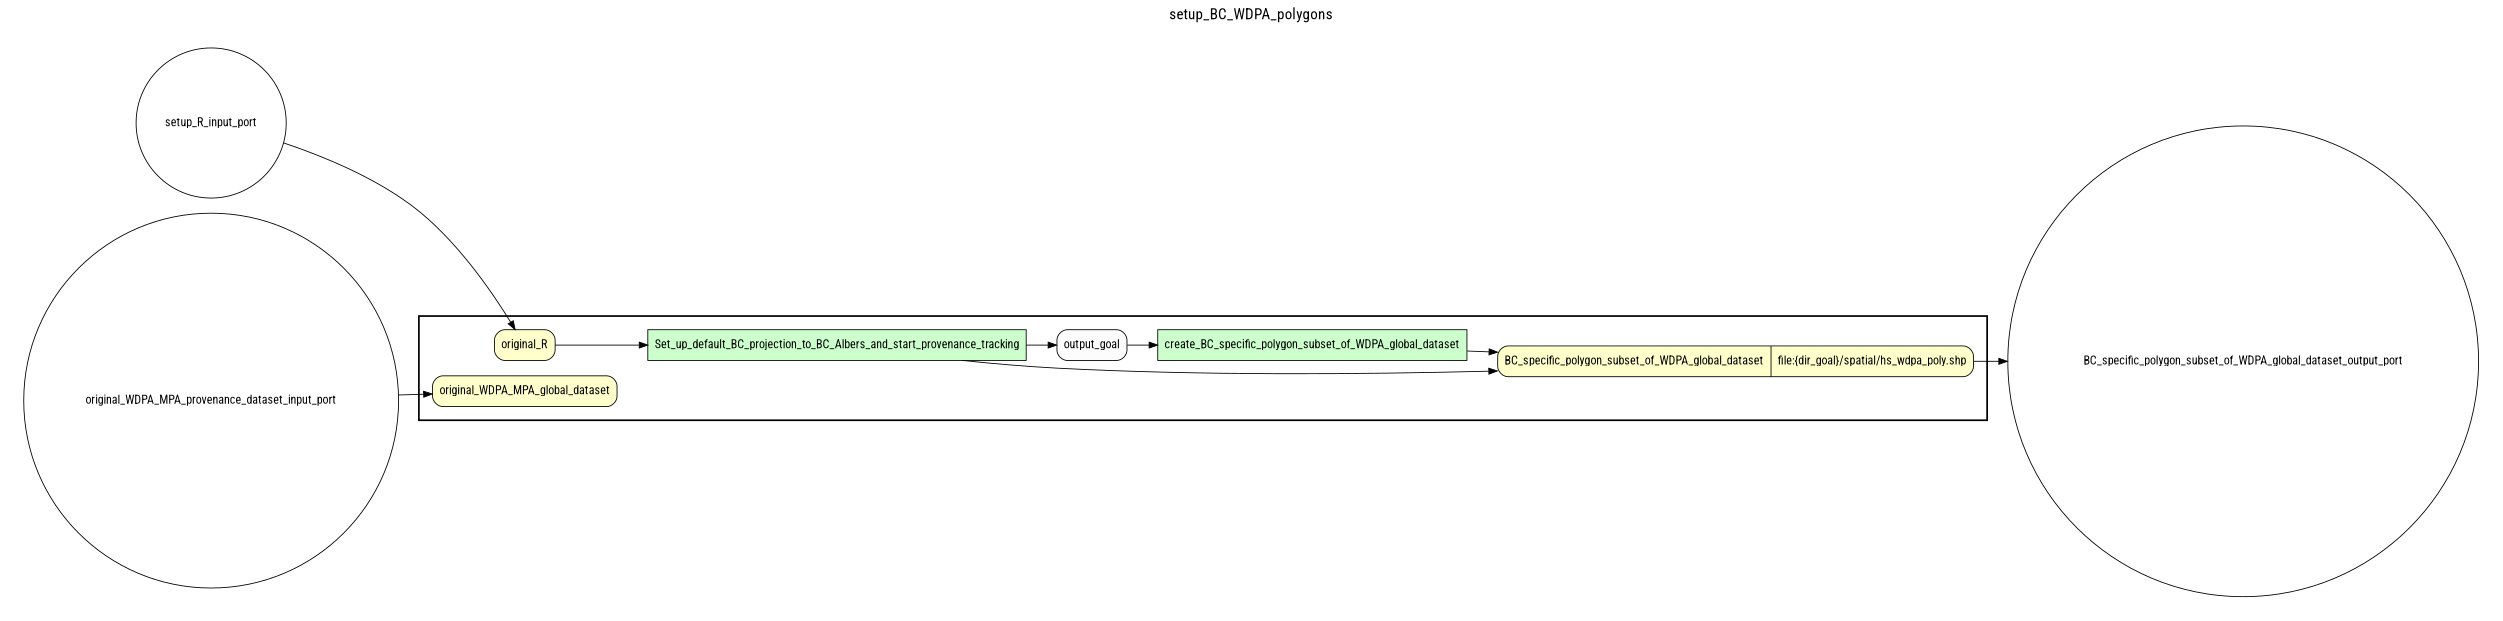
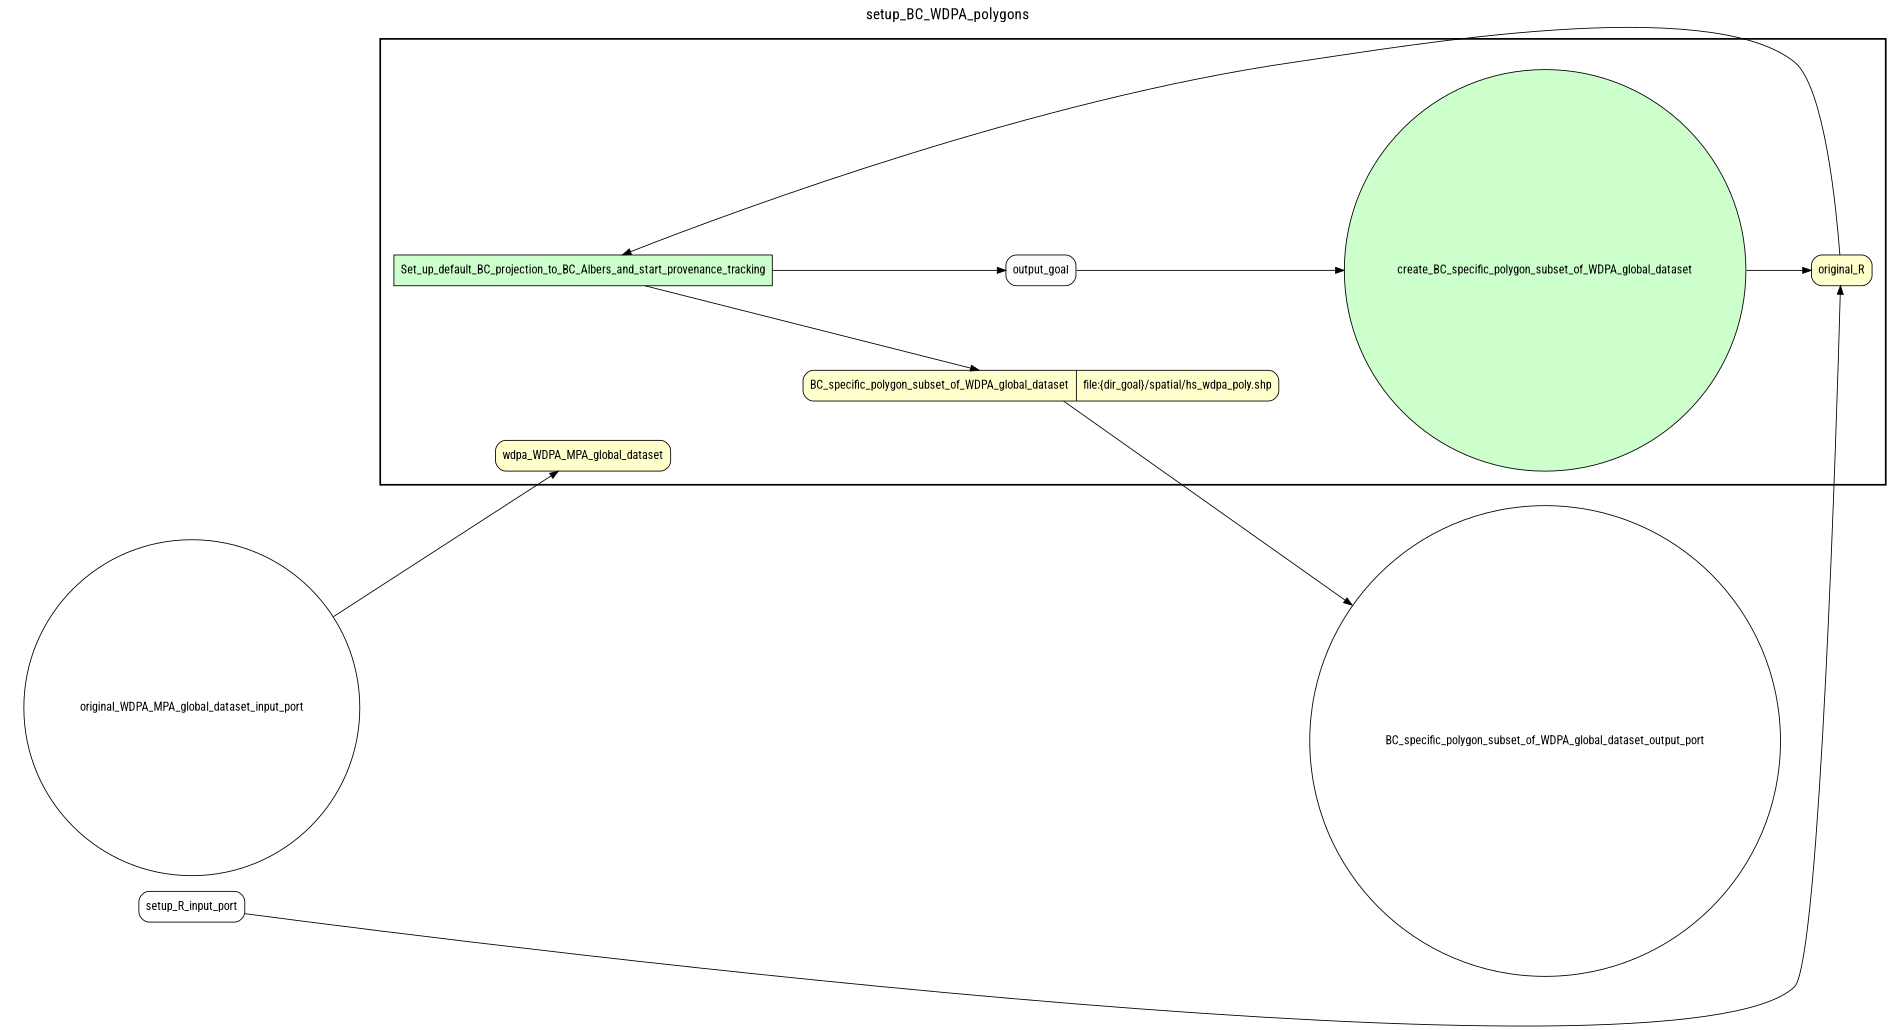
(211, 123) -> (192, 907)
(1312, 345) -> (1545, 270)
(1478, 351) -> (1775, 270)
(525, 391) -> (583, 456)
(211, 401) -> (192, 708)
